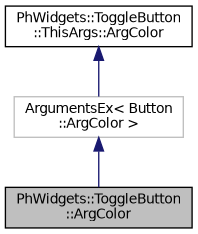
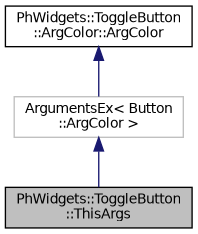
(99, 26) -> (99, 26)
(99, 208) -> (99, 208)
